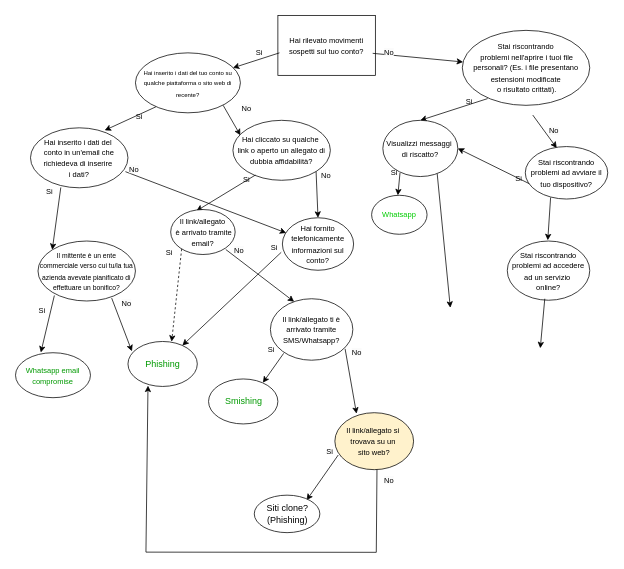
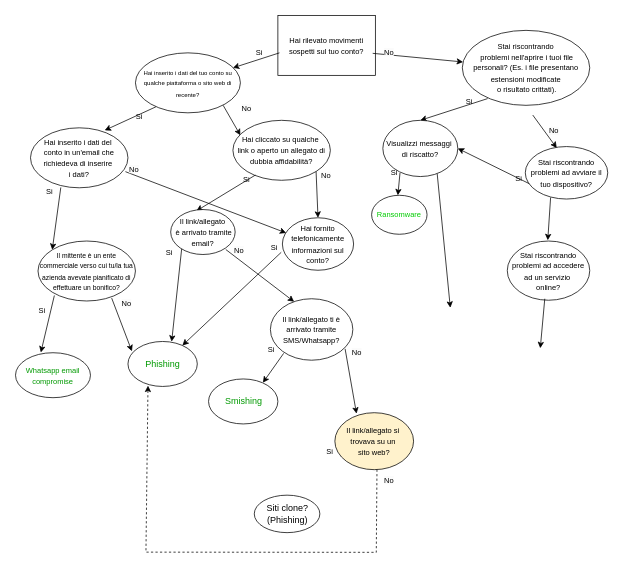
(399, 215) -> (399, 215)
(177, 292) -> (177, 292)
(324, 476) -> none
(222, 552) -> (222, 552)
